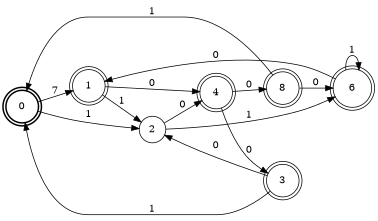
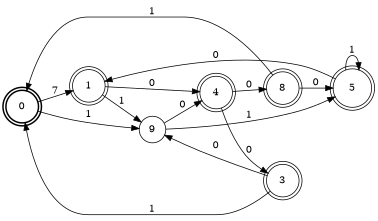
(352, 88) -> (352, 88)
(152, 130) -> (152, 130)
